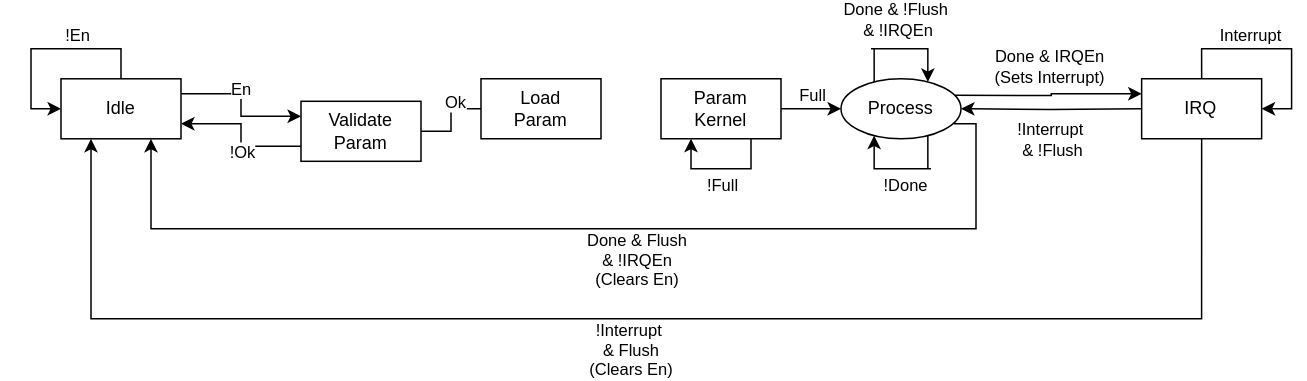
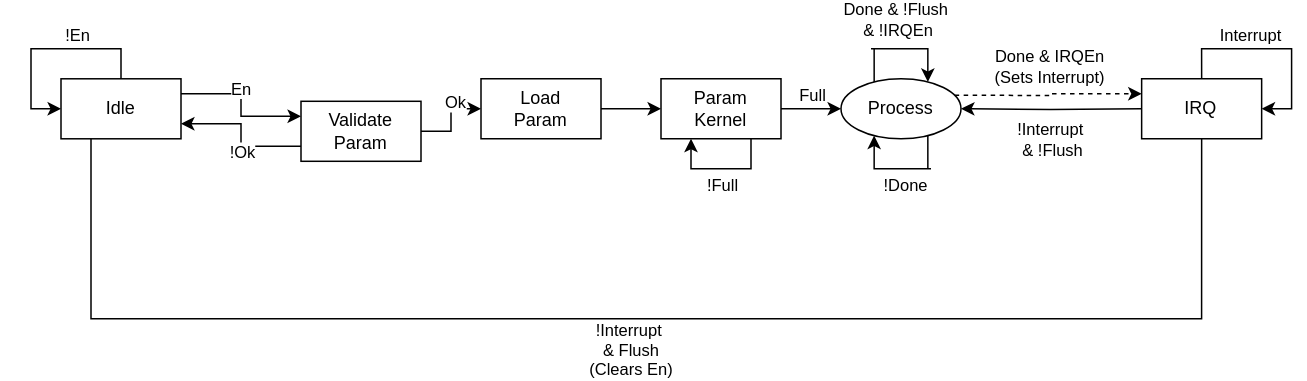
(1045, 95) -> (1045, 95)
(473, 109) -> (469, 109)
none -> (626, 109)
(91, 150) -> (91, 146)
(587, 229) -> none
